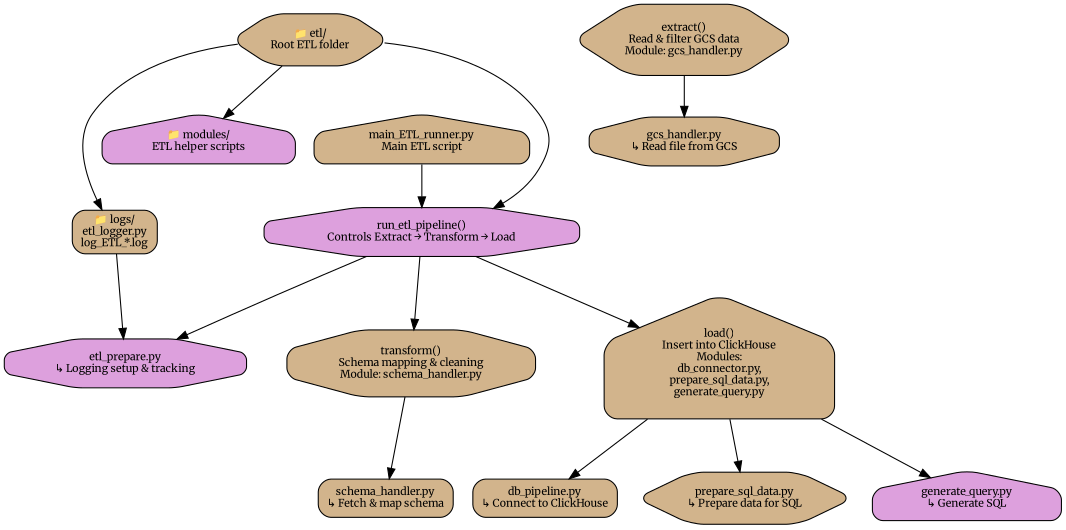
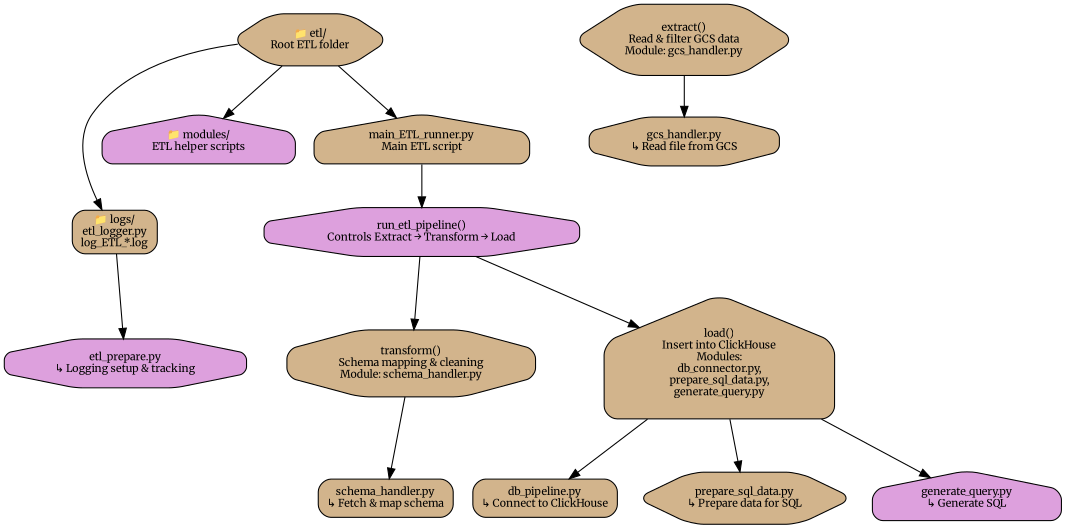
(516, 91) -> (363, 88)
(277, 295) -> none
